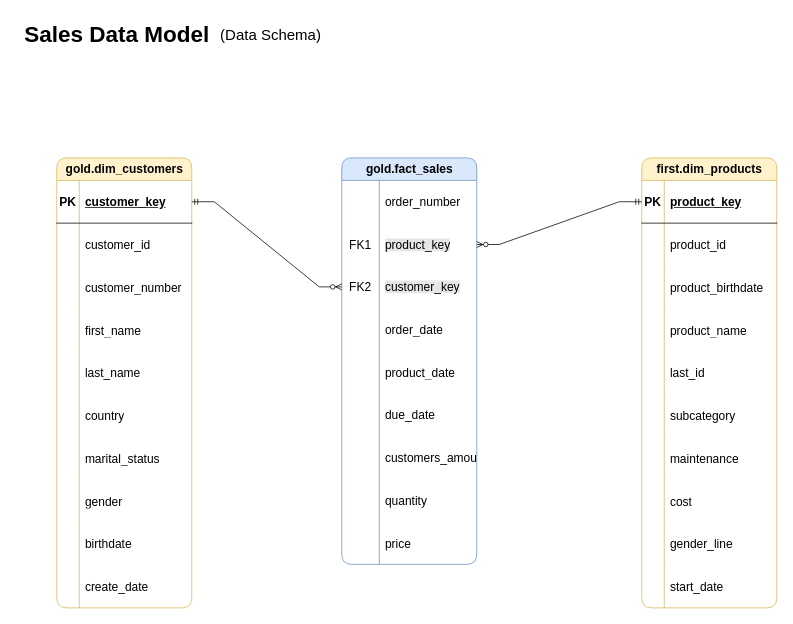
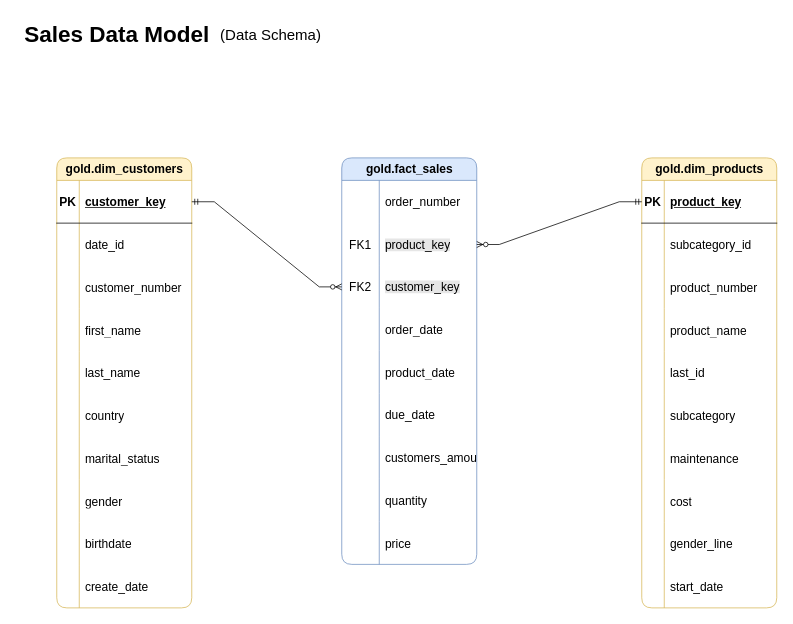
(710, 169) -> (710, 169)
(121, 245) -> (107, 245)
(702, 245) -> (716, 245)
(723, 288) -> (717, 288)
